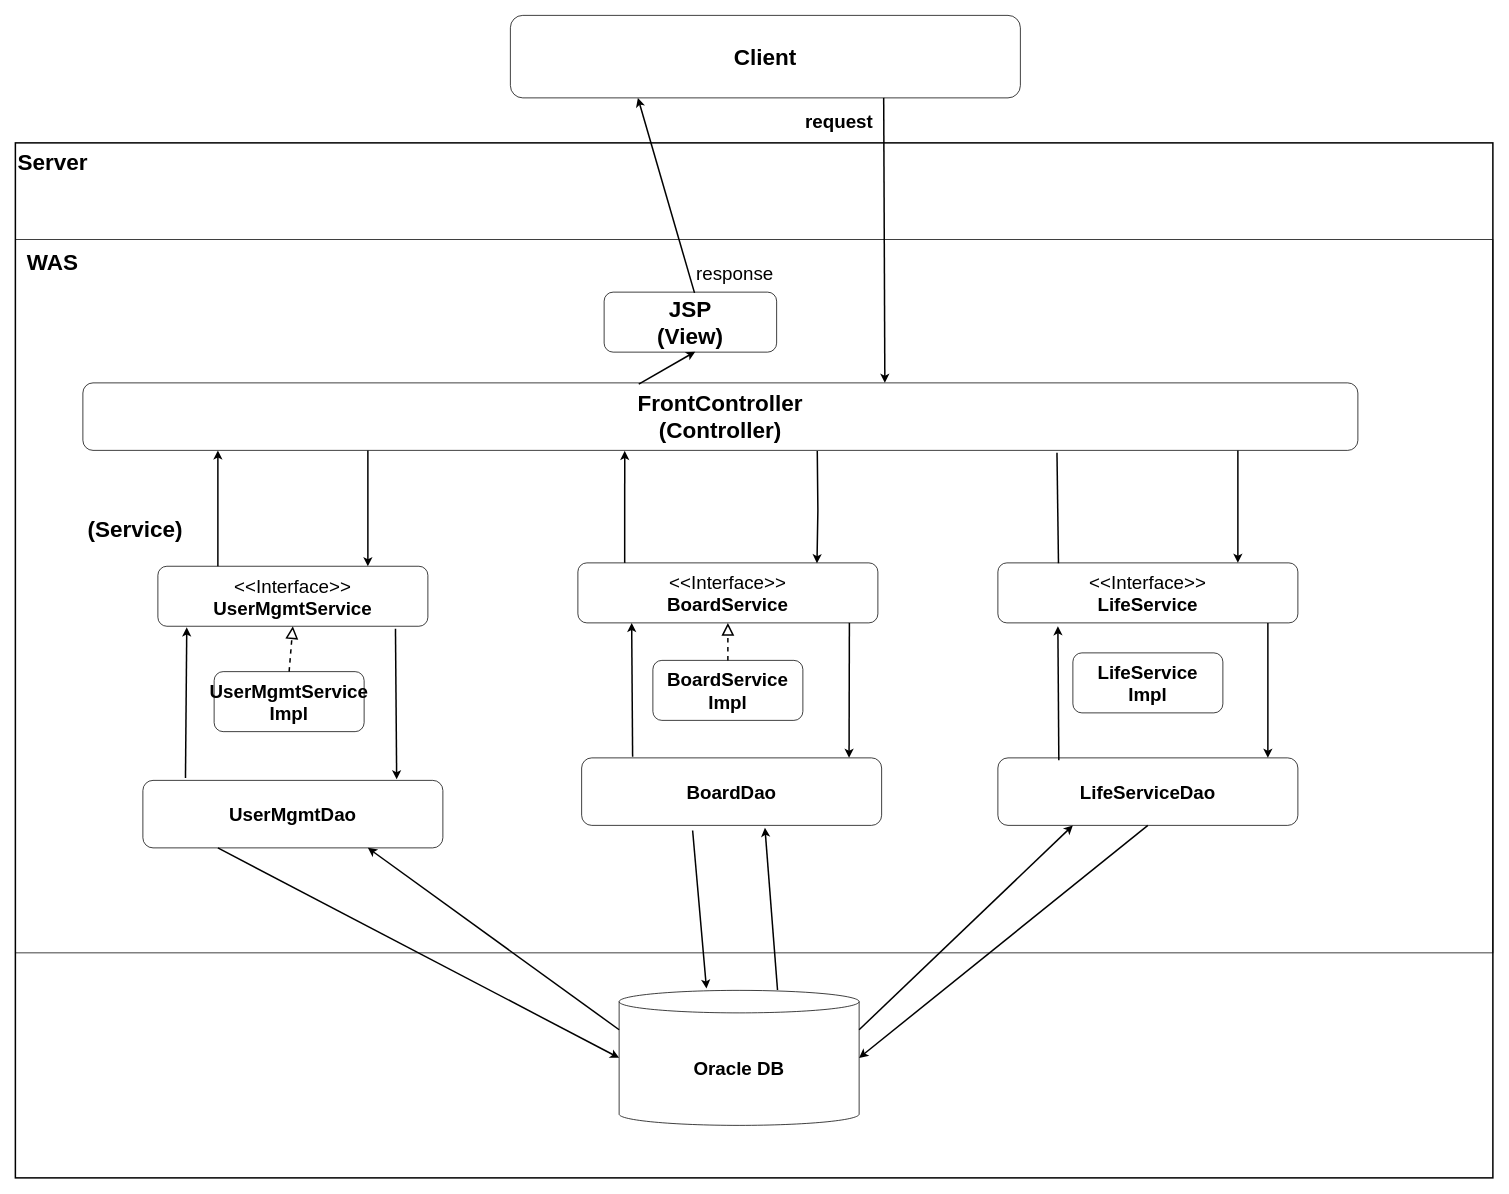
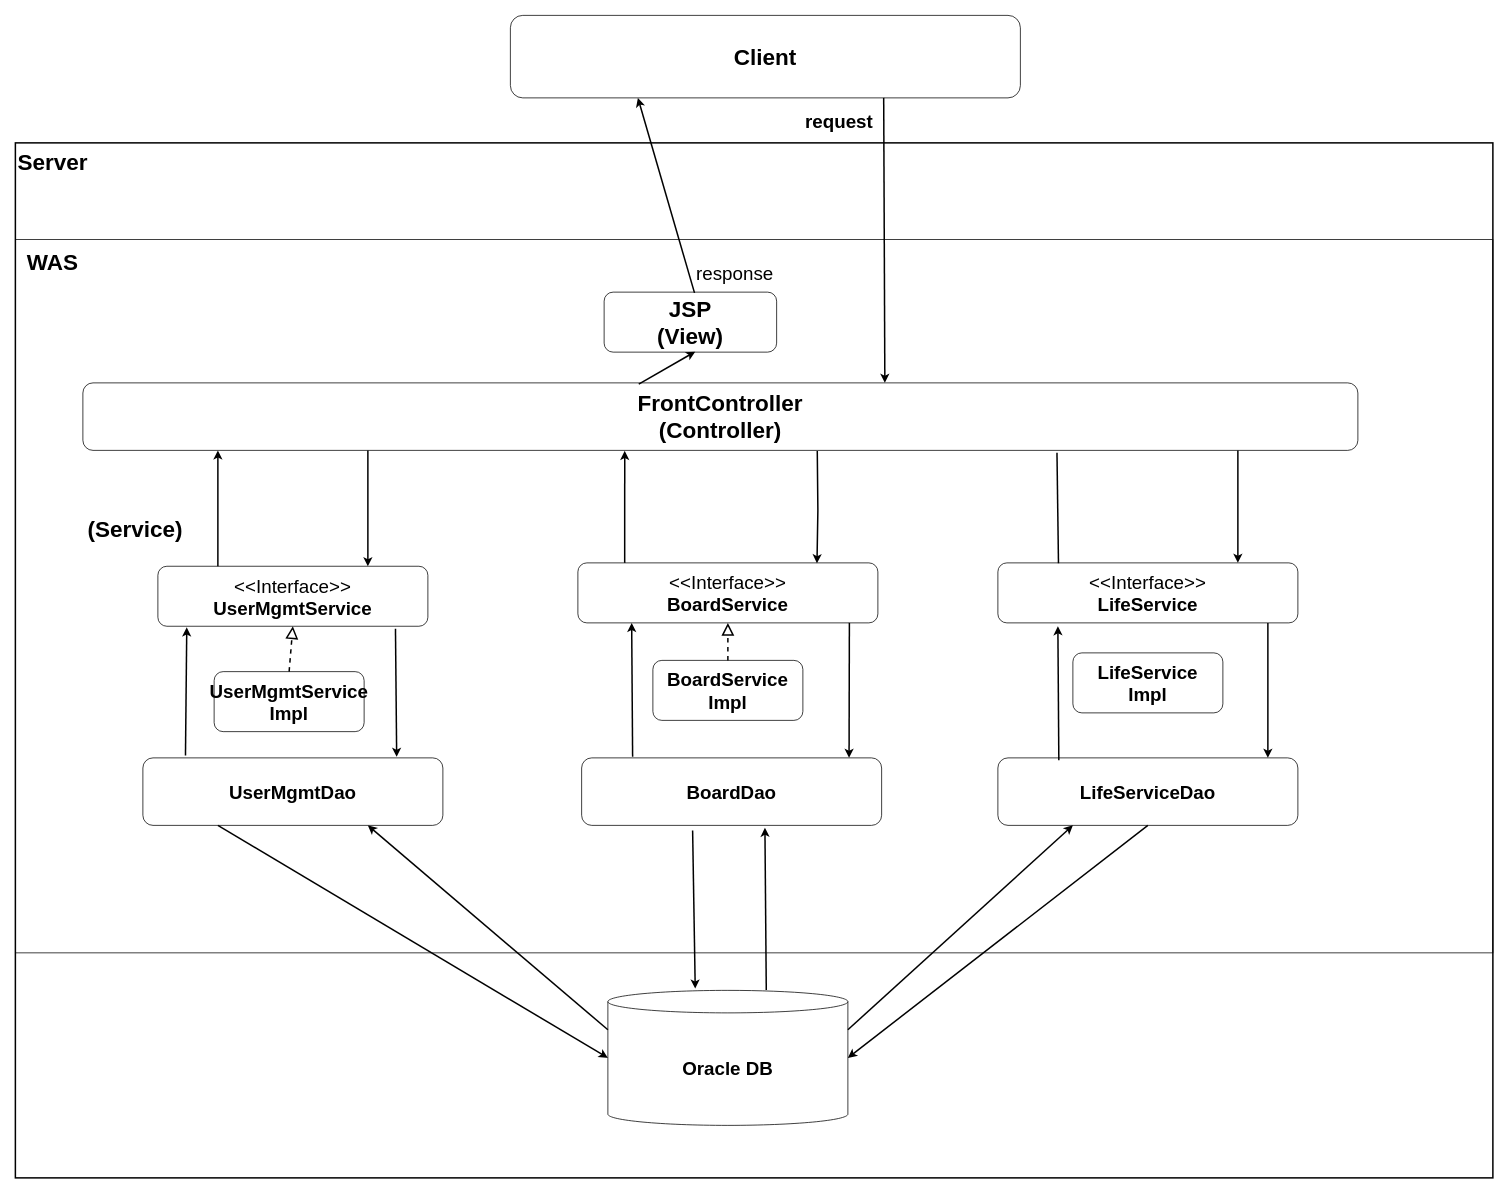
(293, 814) -> (293, 792)
(739, 1058) -> (728, 1058)
